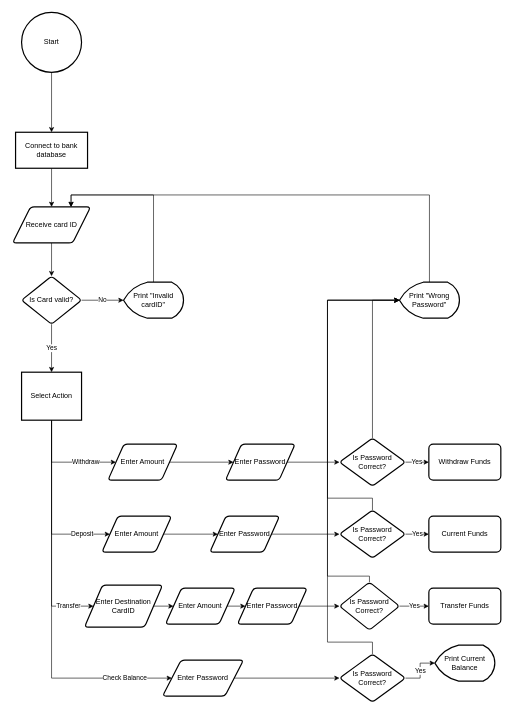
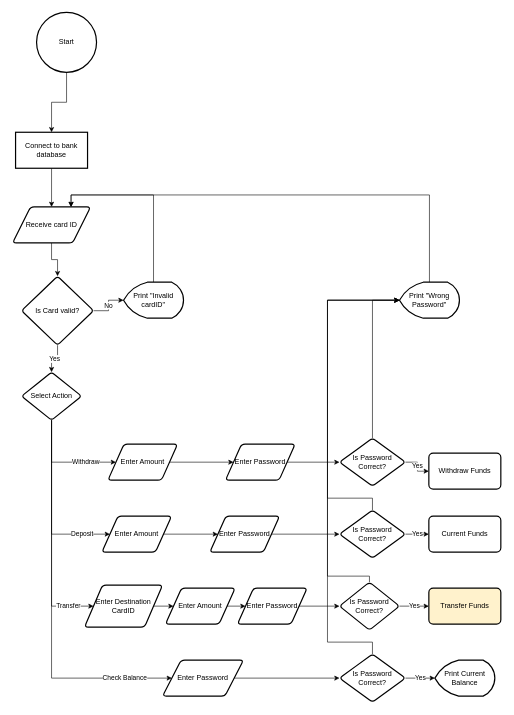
(51, 42) -> (66, 42)
(51, 300) -> (57, 311)
(51, 396) -> (51, 396)
(465, 462) -> (465, 471)
(465, 606) -> (465, 606)
(465, 663) -> (465, 678)
